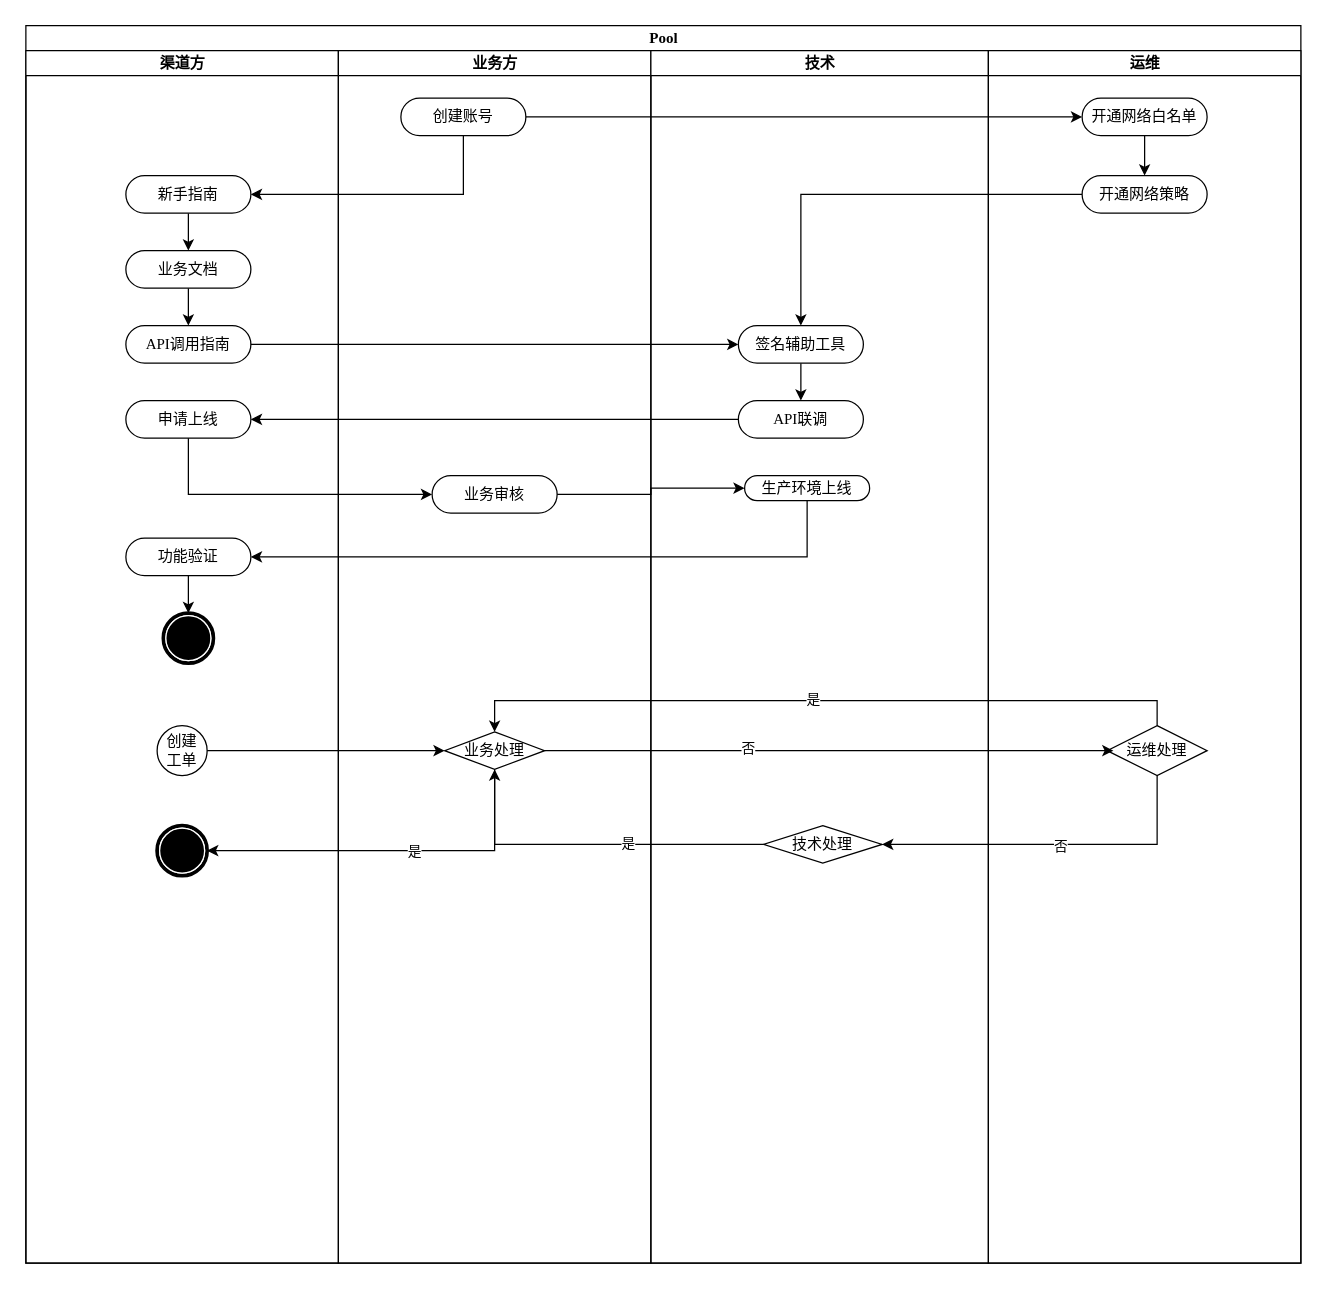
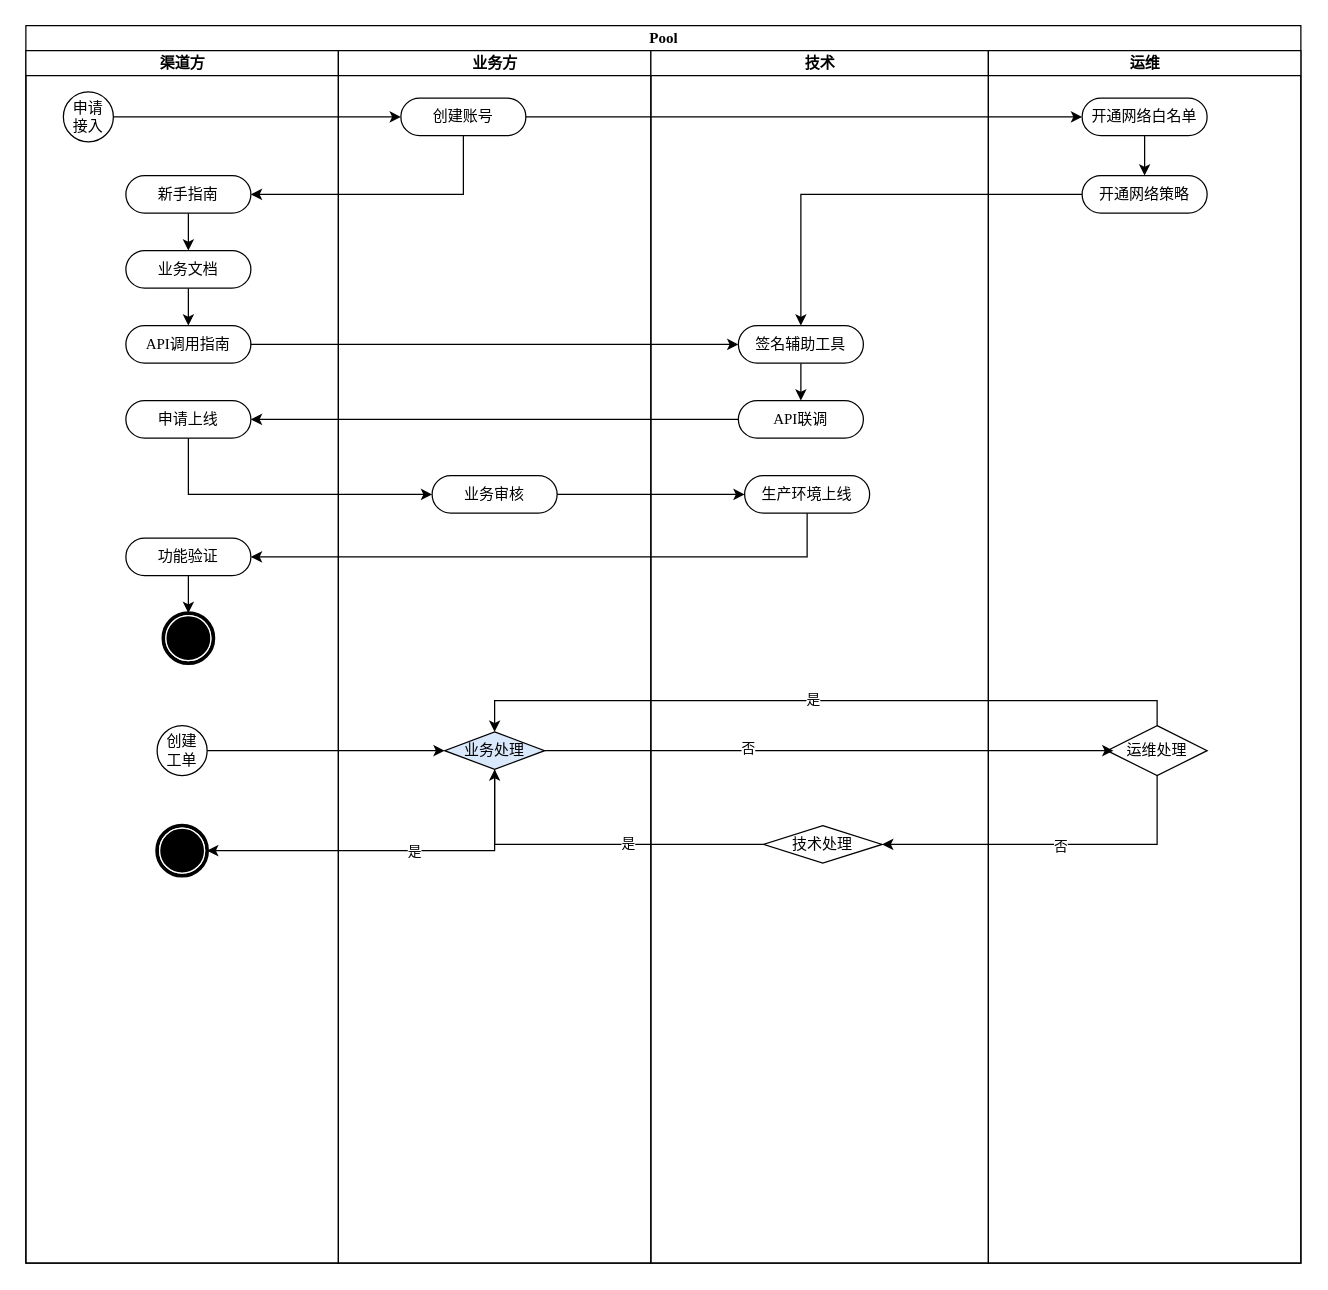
none -> (88, 117)
none -> (252, 117)
(807, 488) -> (807, 494)
(494, 751) -> (494, 751)
